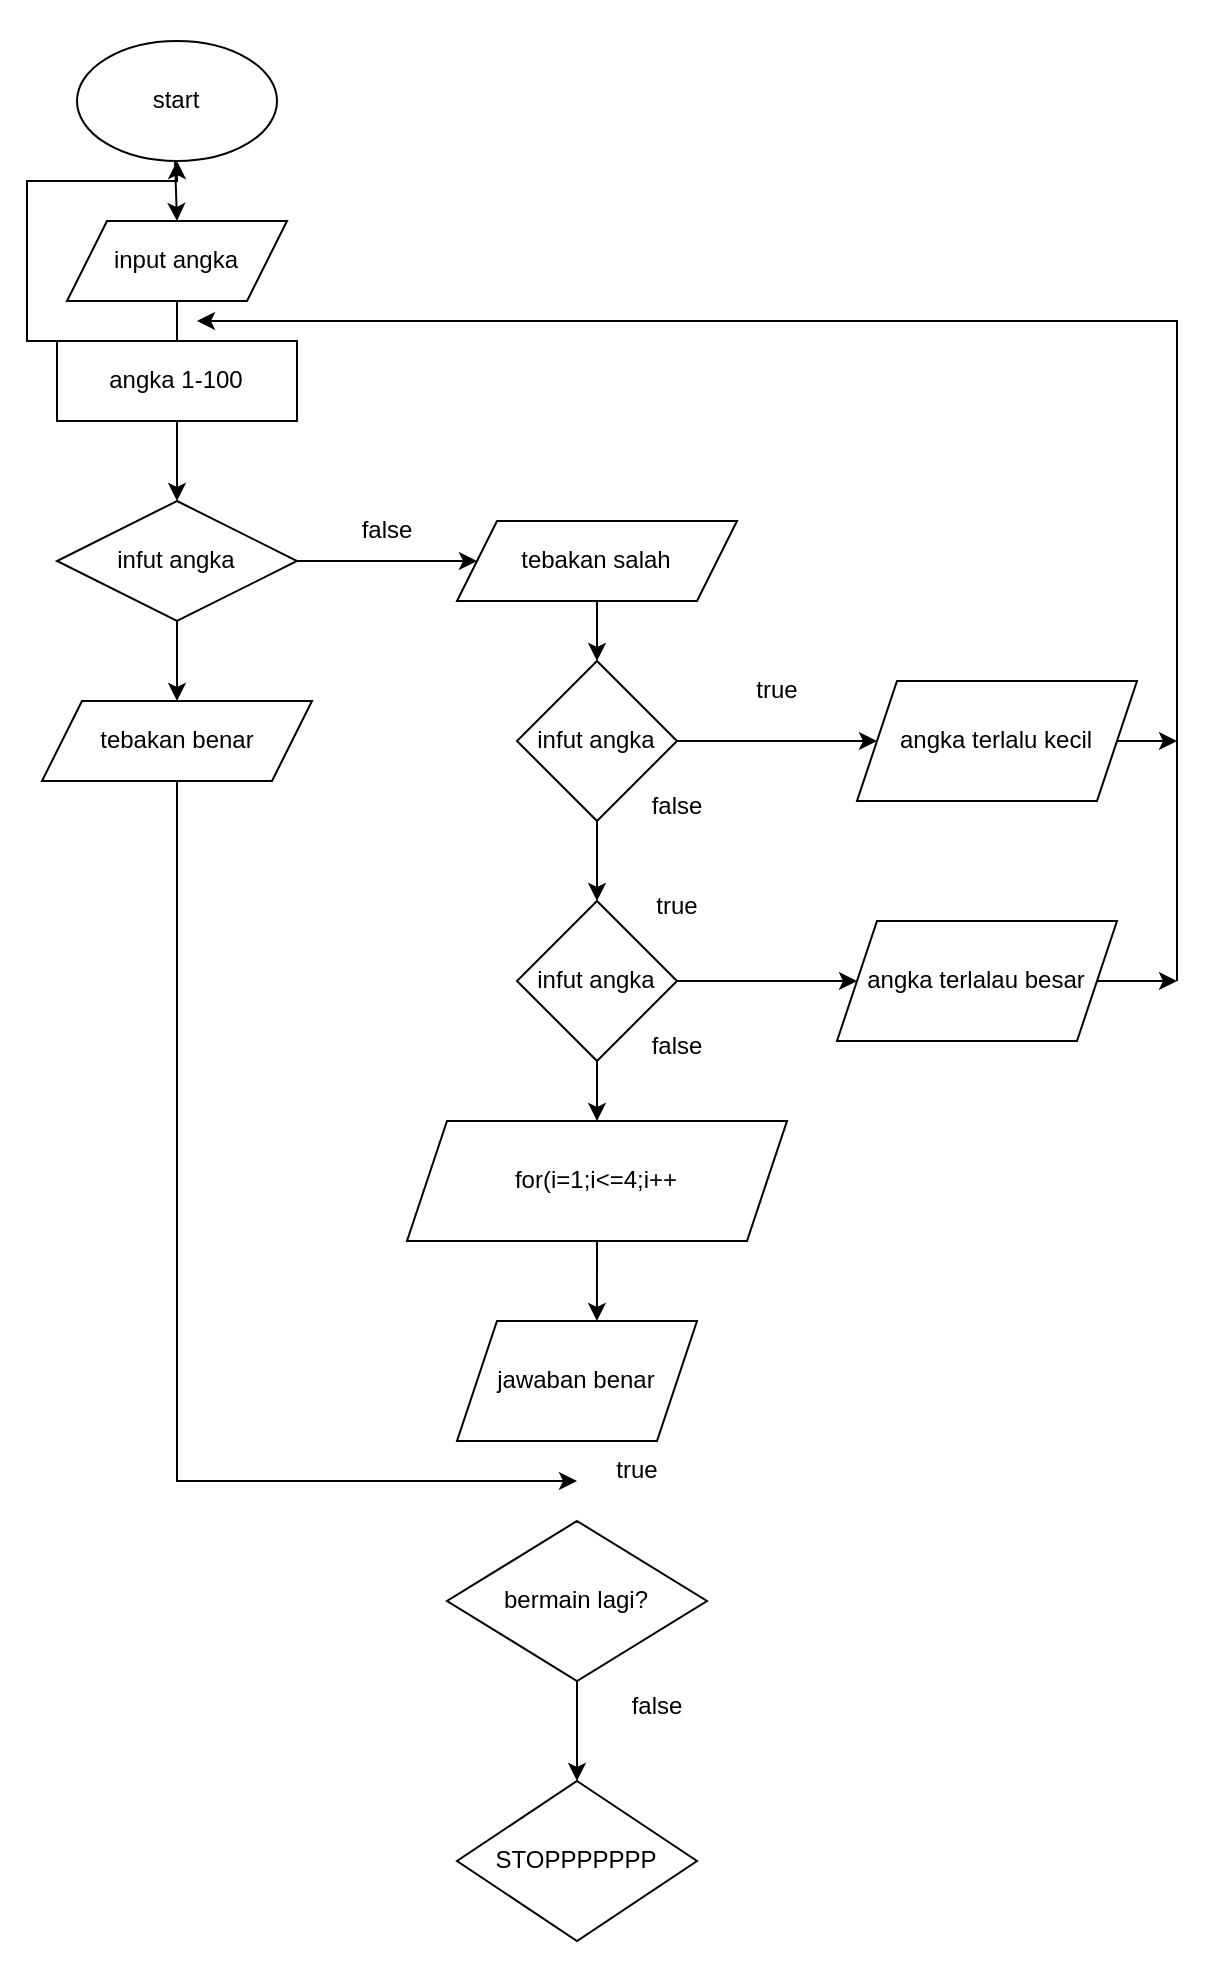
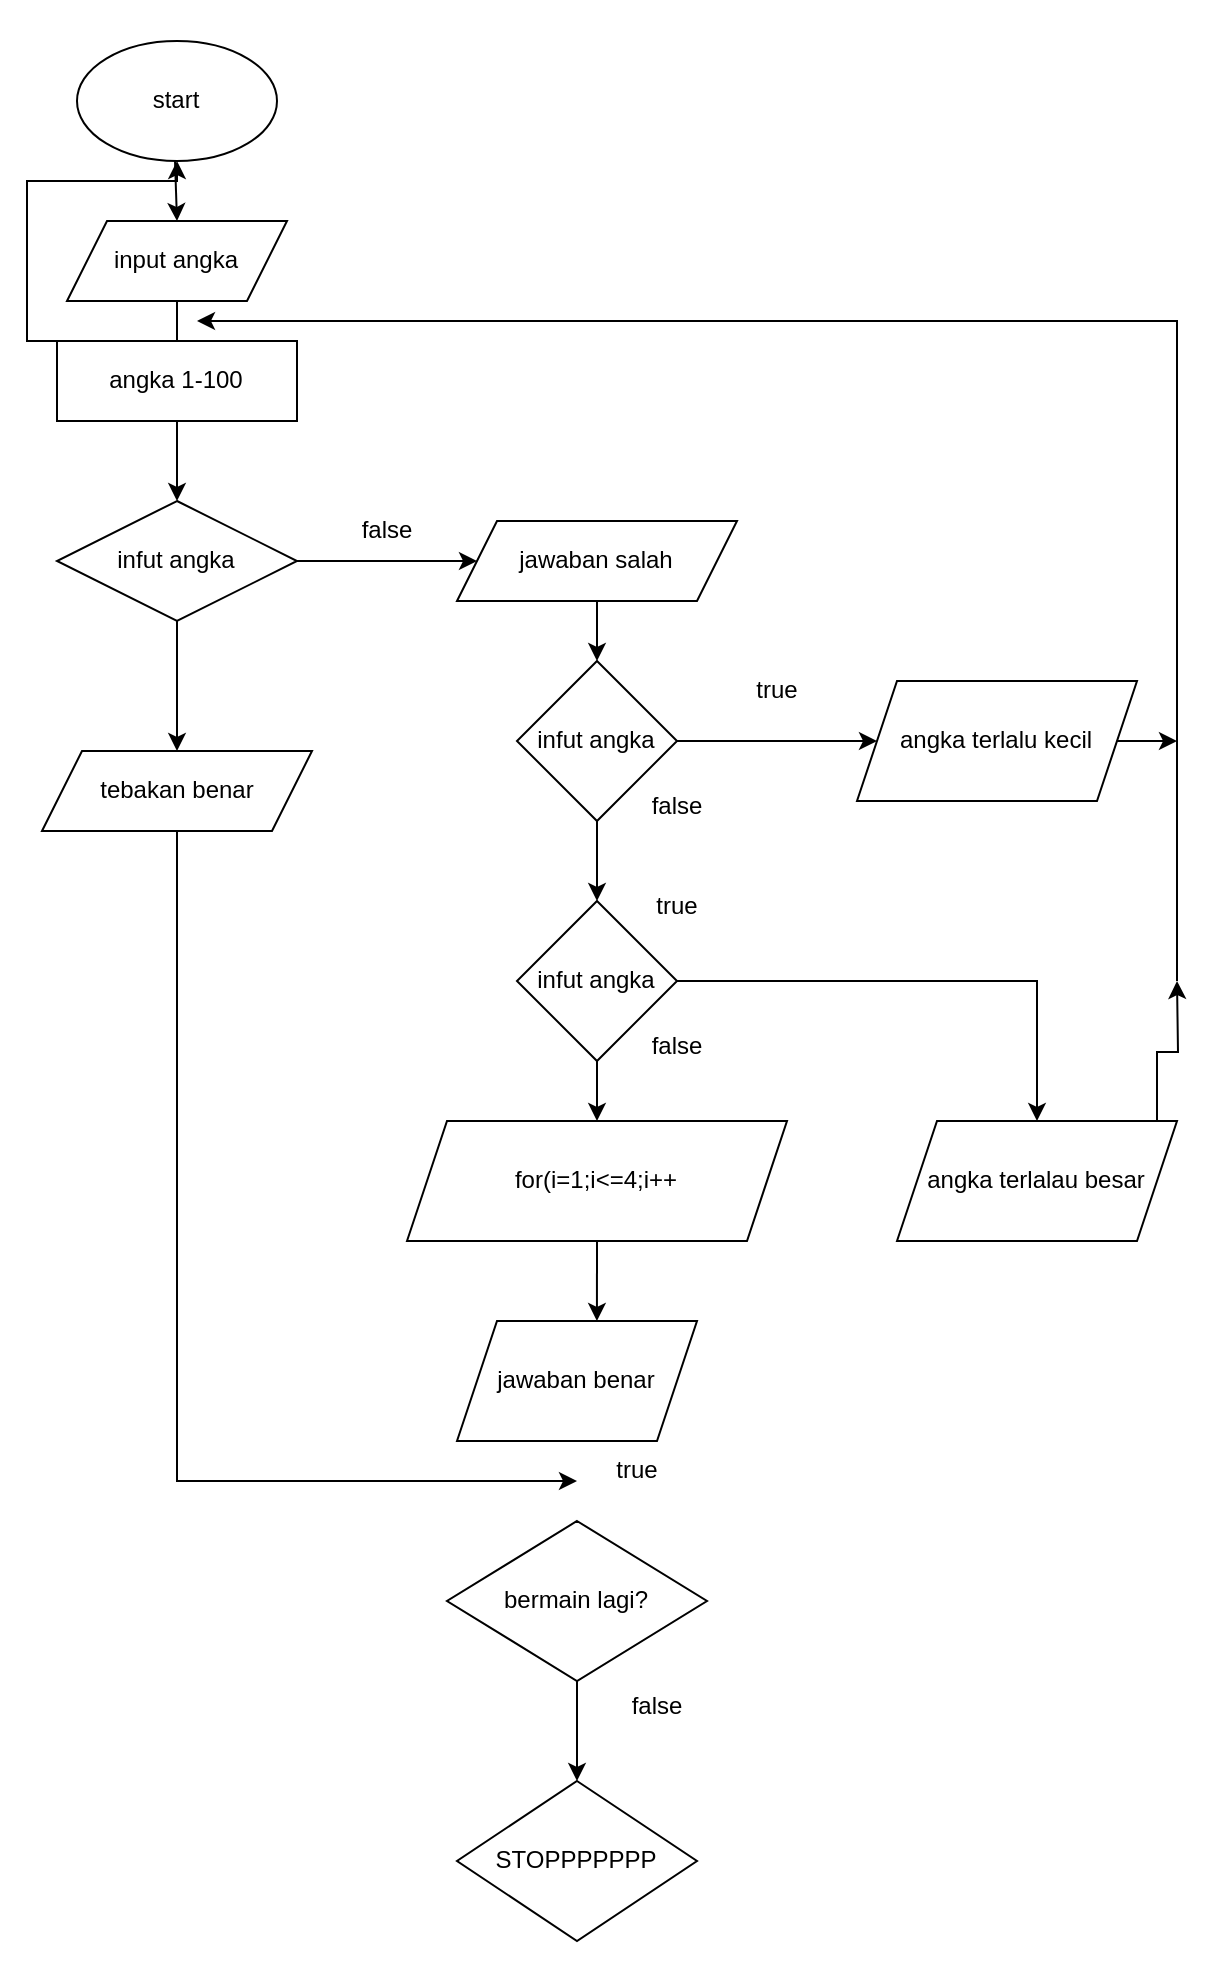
(597, 561) -> (597, 561)
(177, 741) -> (177, 791)
(977, 981) -> (1037, 1181)
